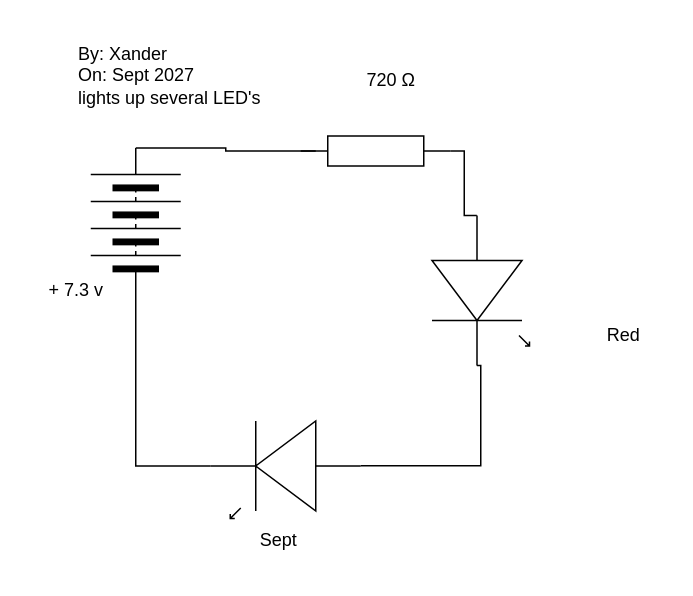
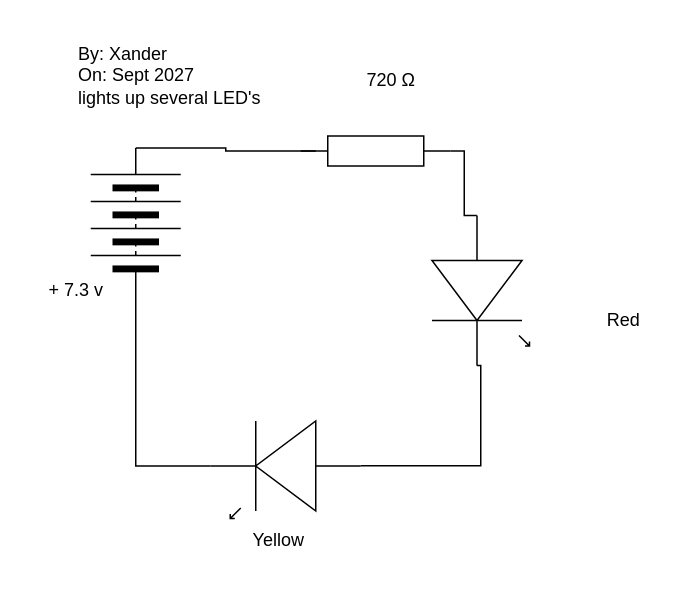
(623, 335) -> (623, 320)
(279, 541) -> (279, 541)
